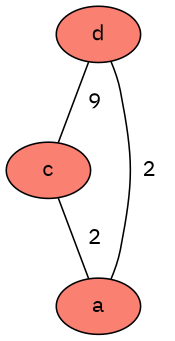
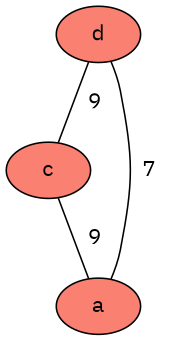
(149, 170) -> (149, 170)
(95, 238) -> (95, 238)
